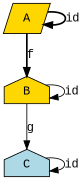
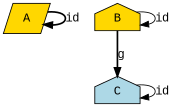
(27, 51) -> none
(27, 122) -> (117, 49)
